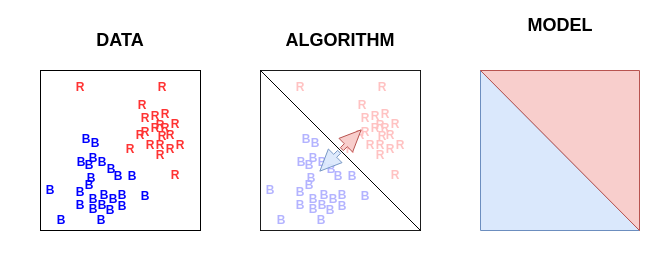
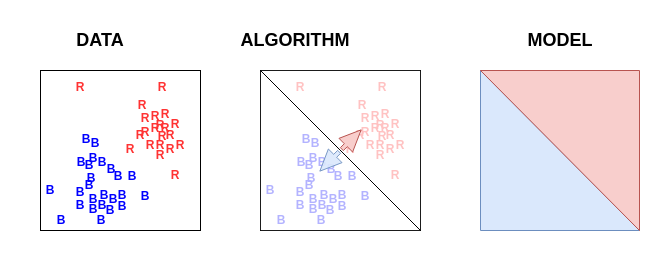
(561, 26) -> (561, 41)
(121, 41) -> (101, 41)
(341, 41) -> (296, 41)
